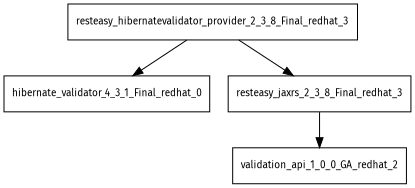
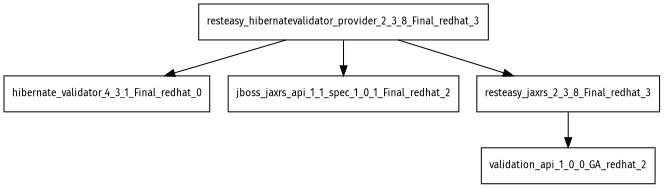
none -> (344, 94)
